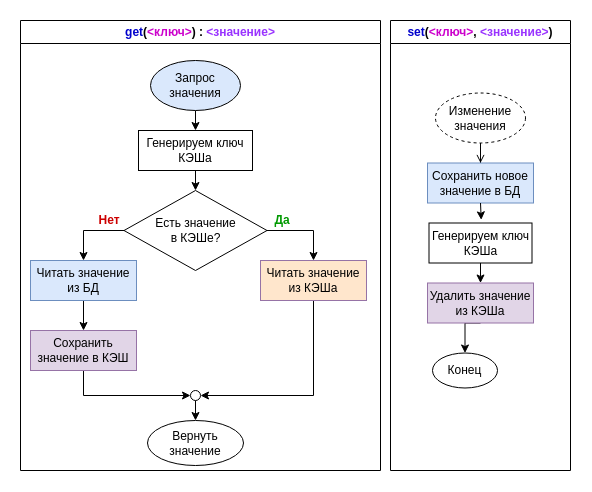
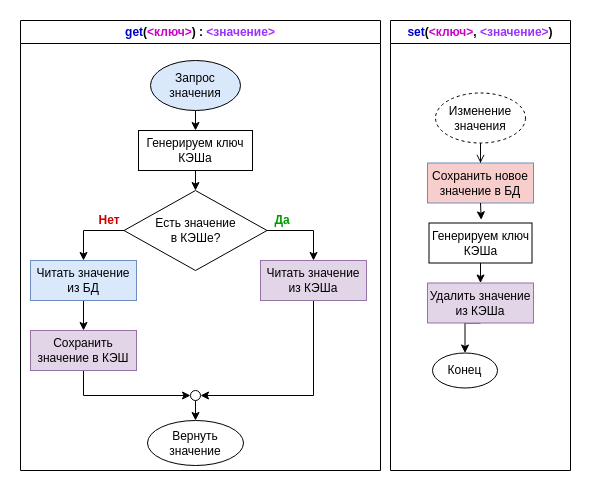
(481, 183) -> (481, 183)
(314, 281) -> (314, 281)
